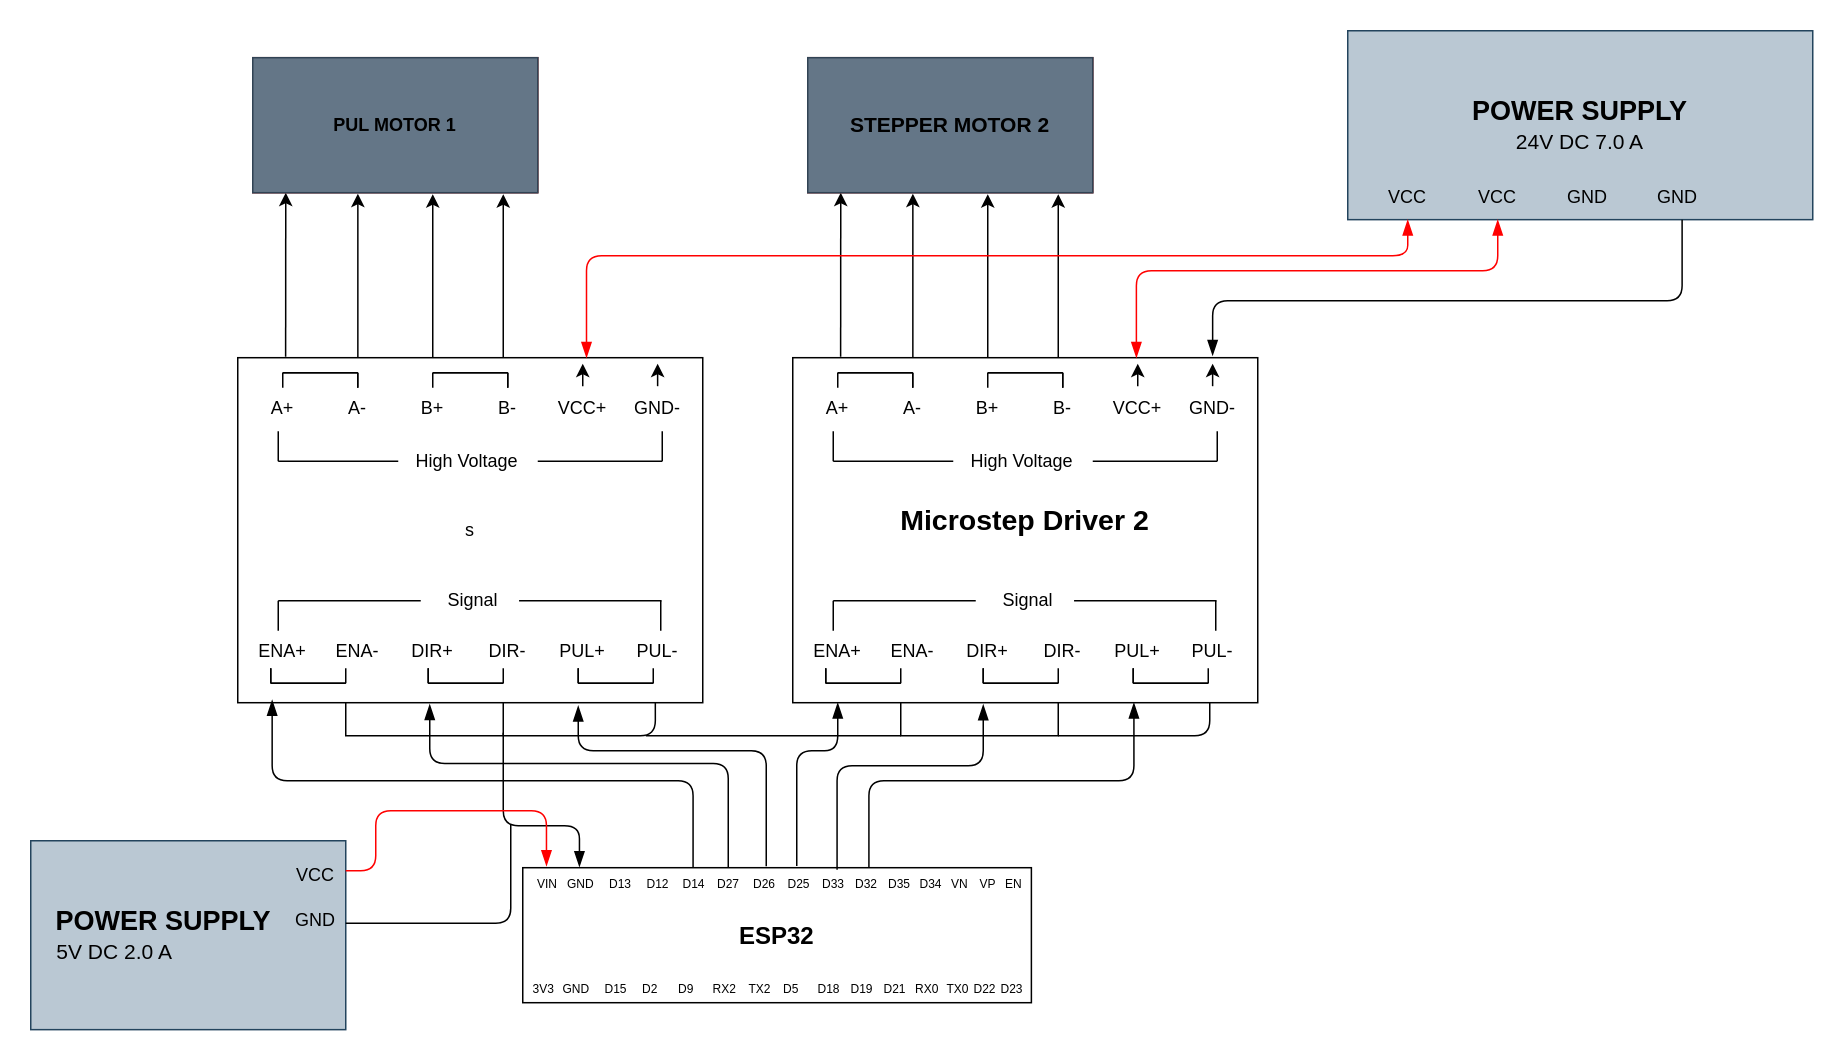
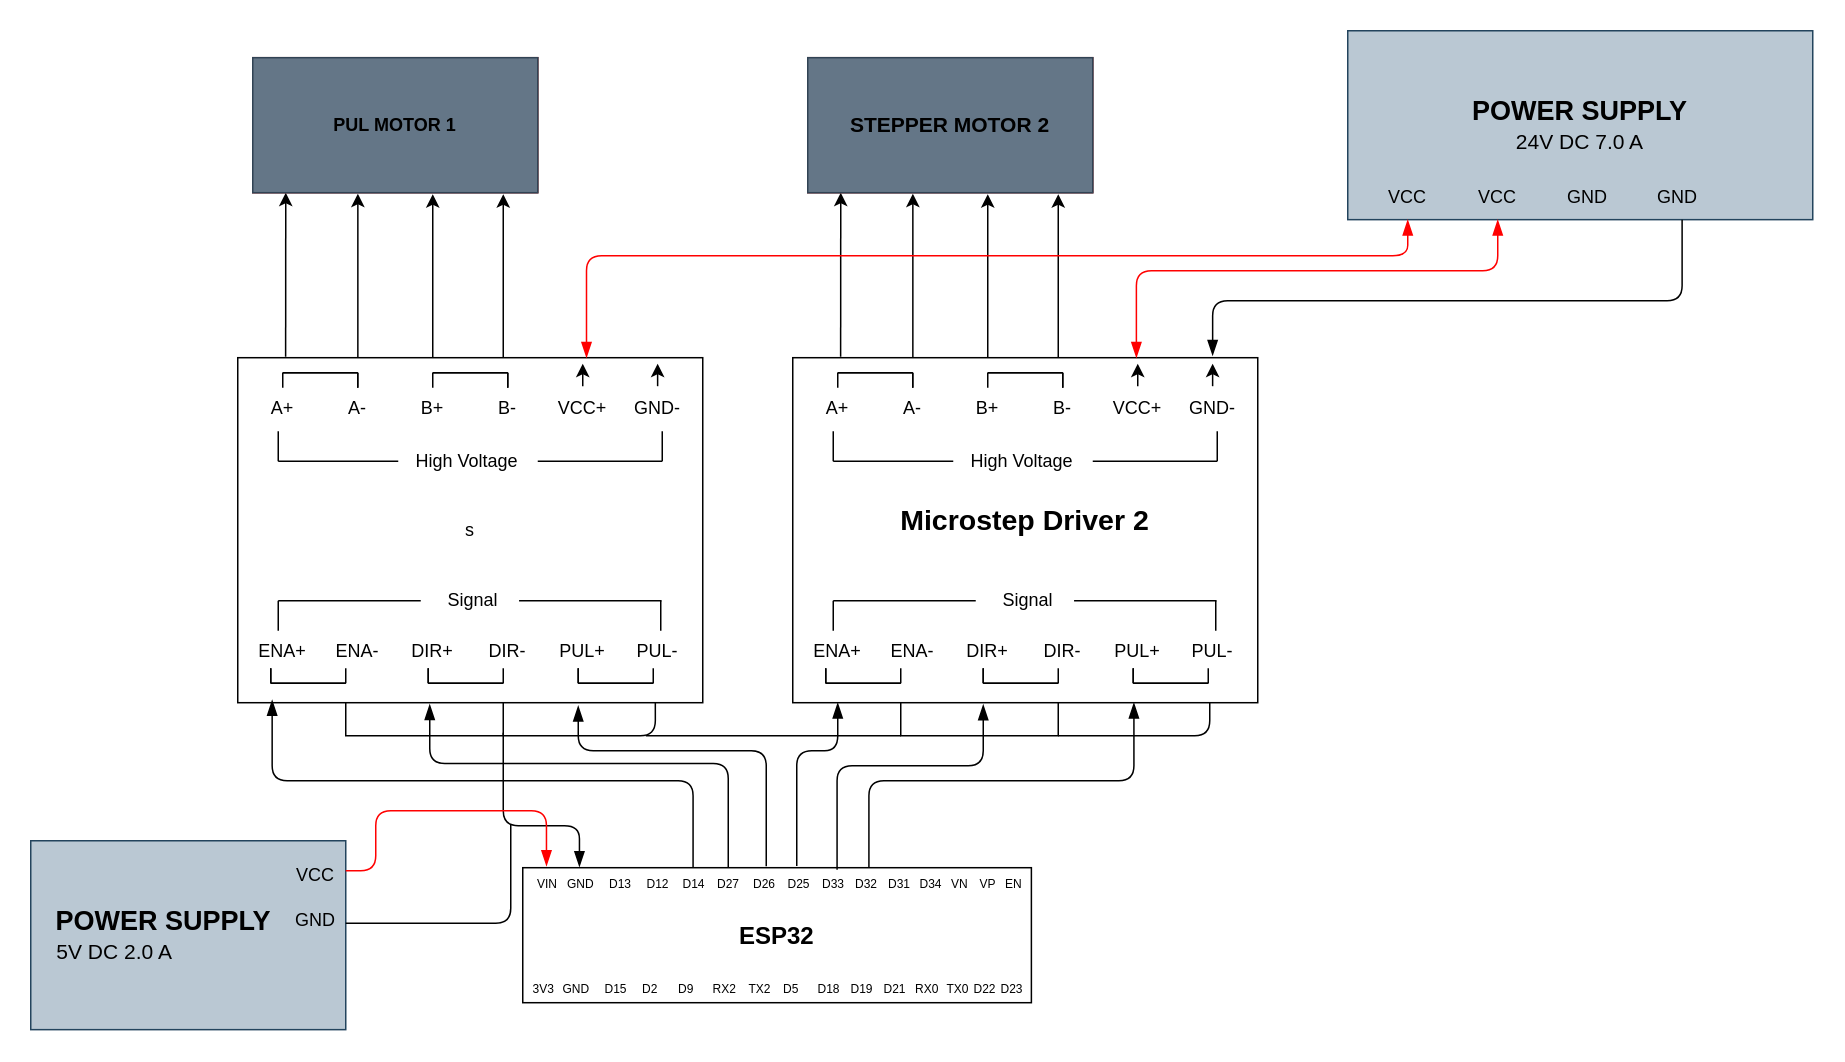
(904, 883) -> (904, 883)
